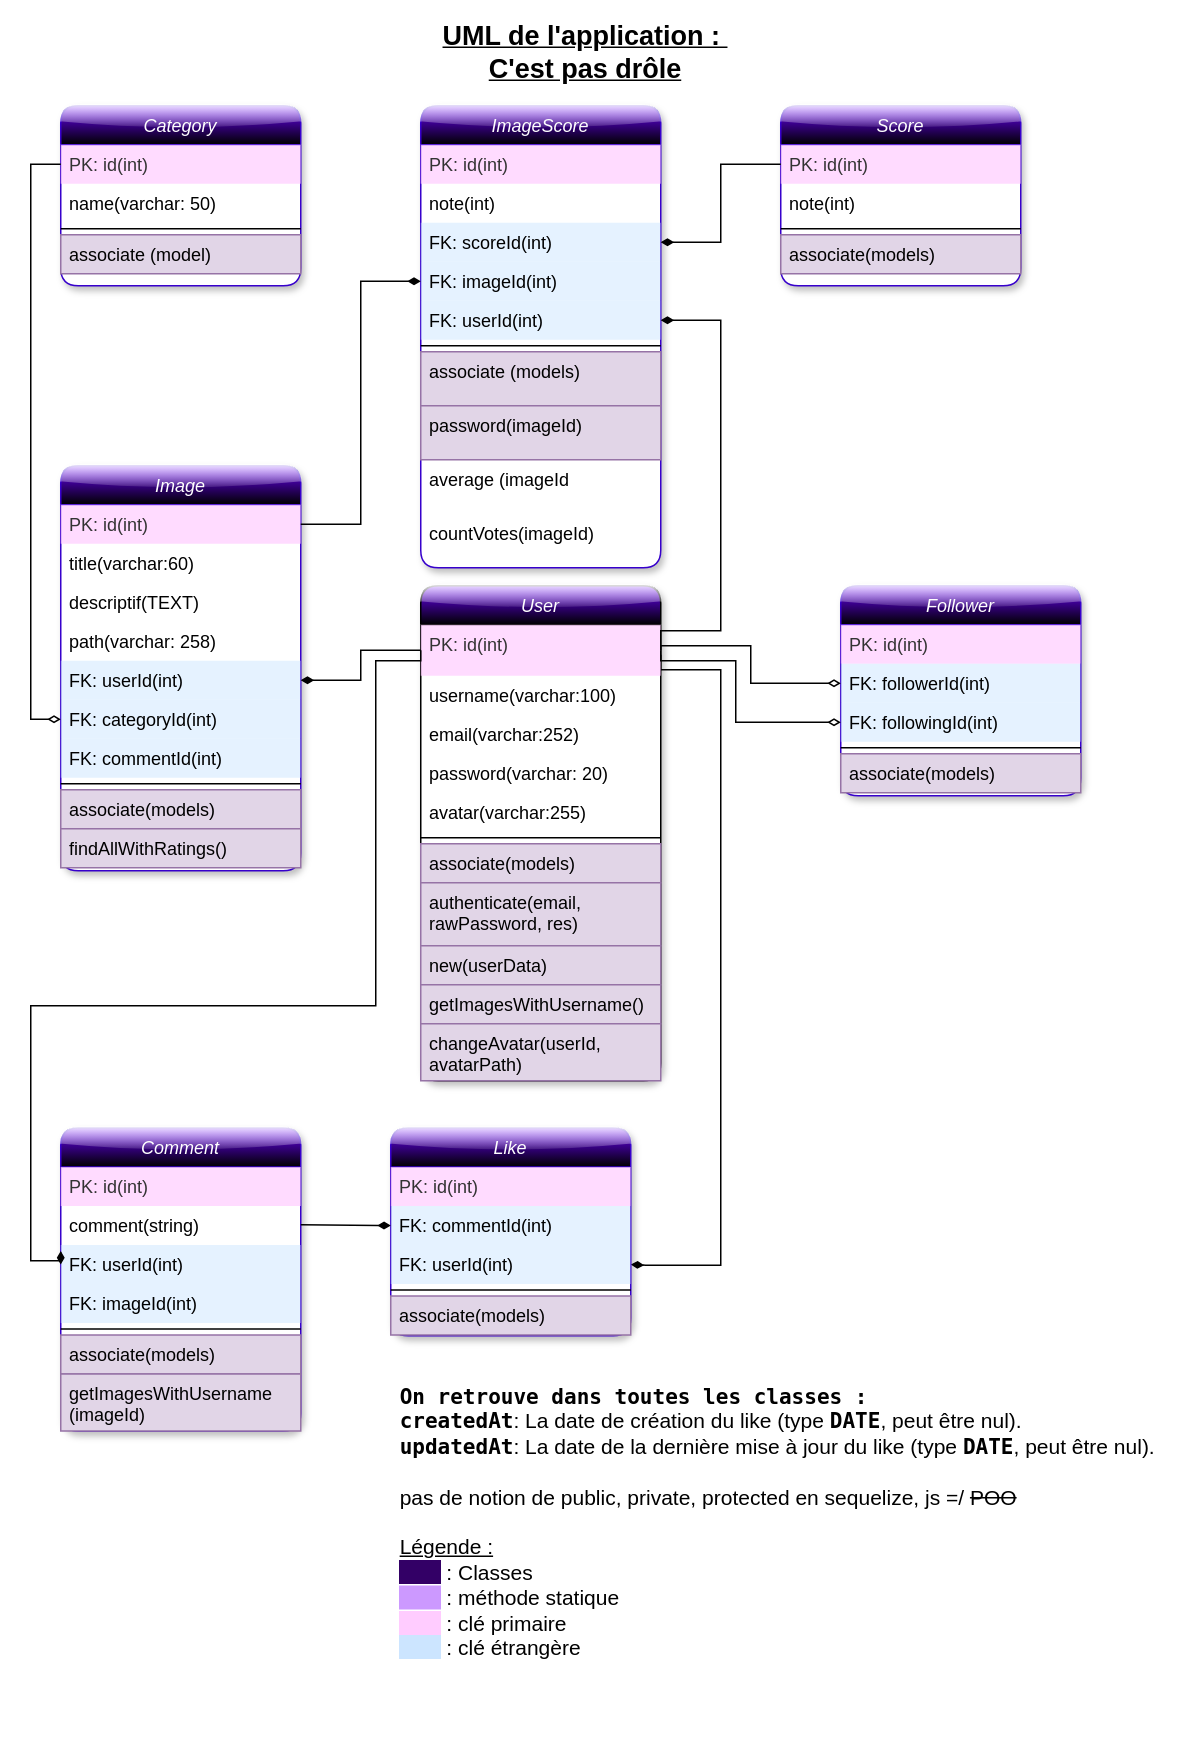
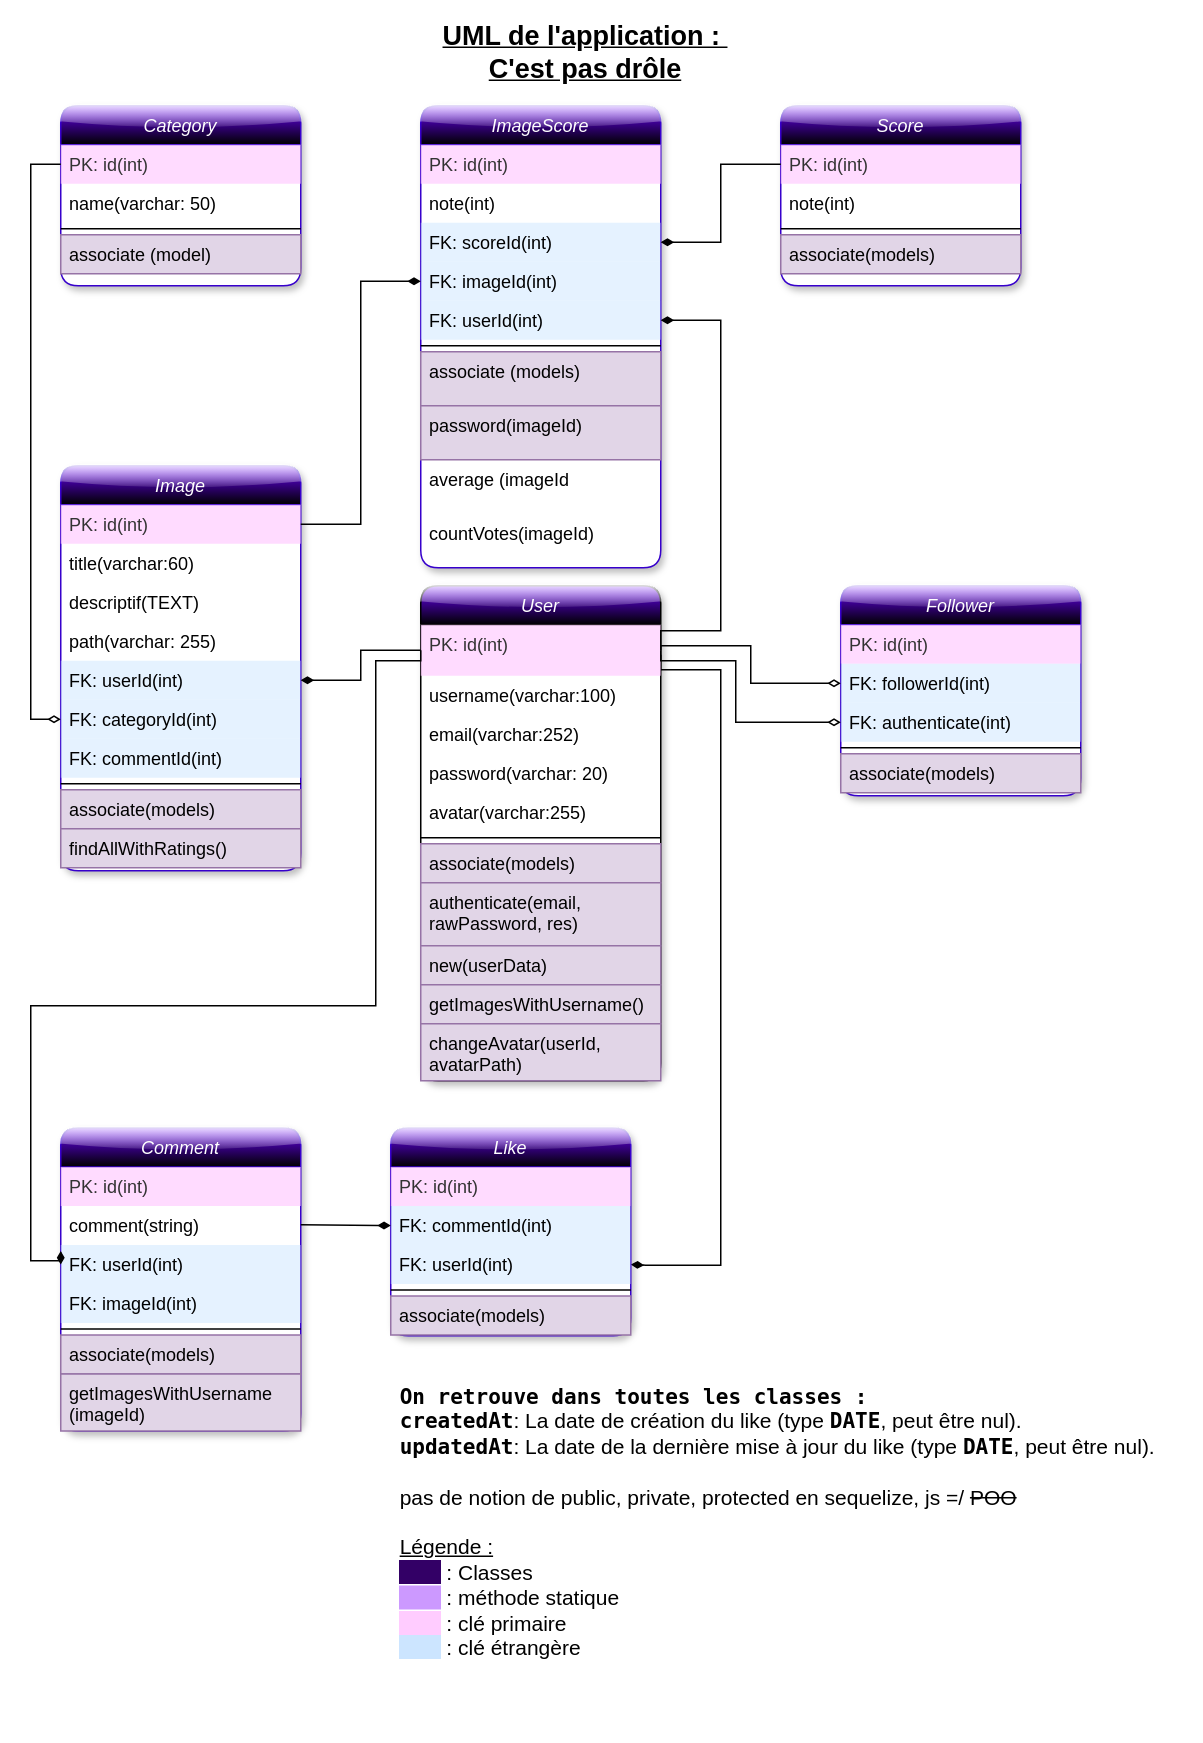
(155, 642) -> (155, 642)
(936, 723) -> (945, 723)
